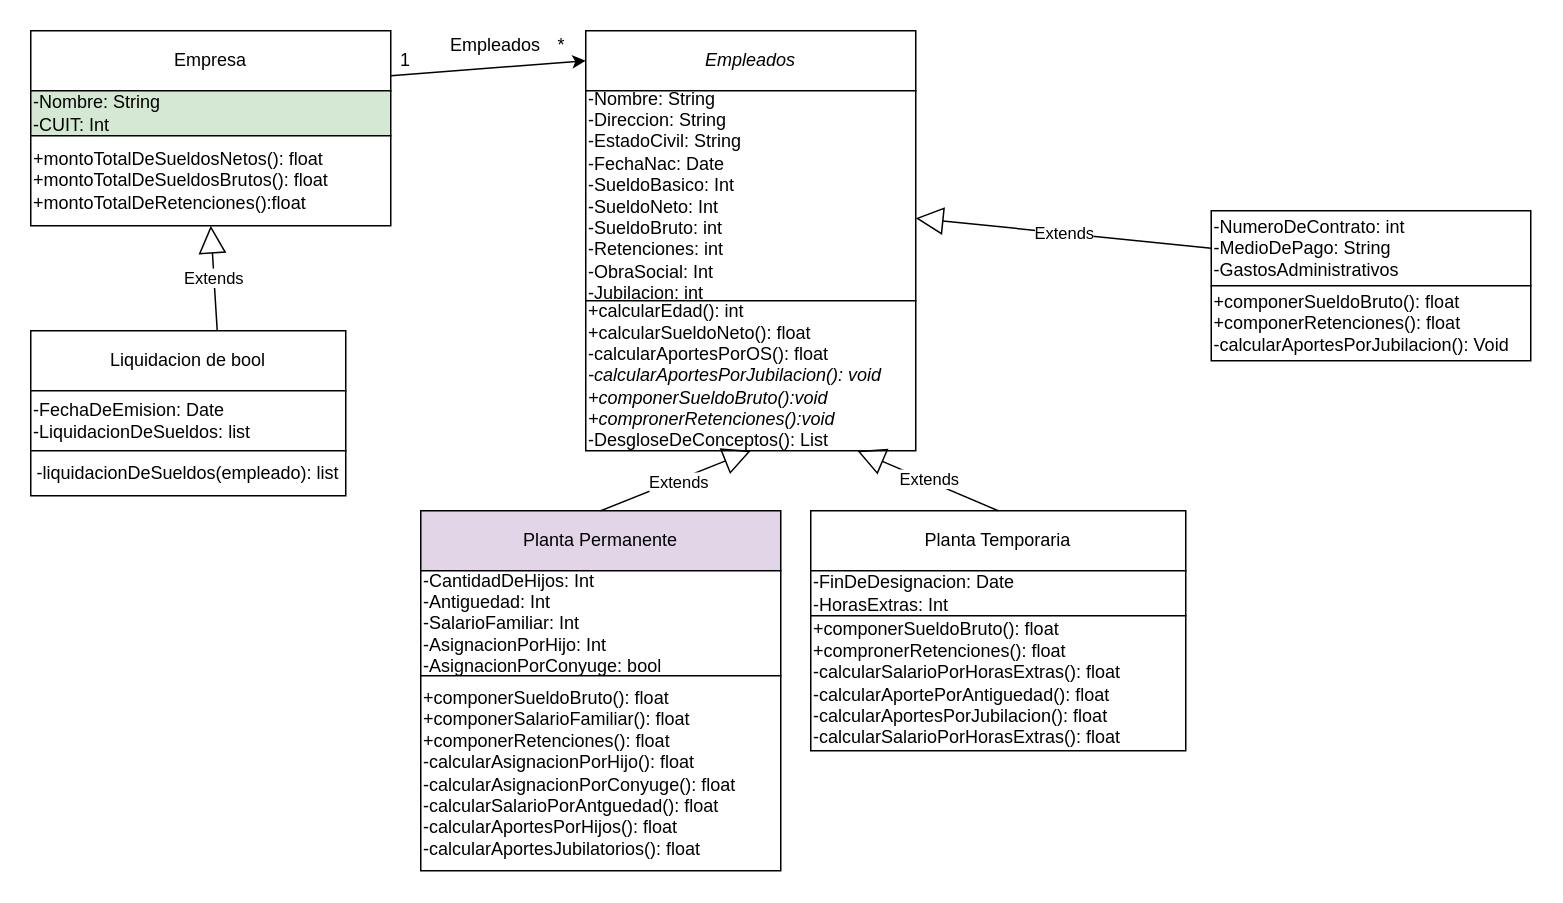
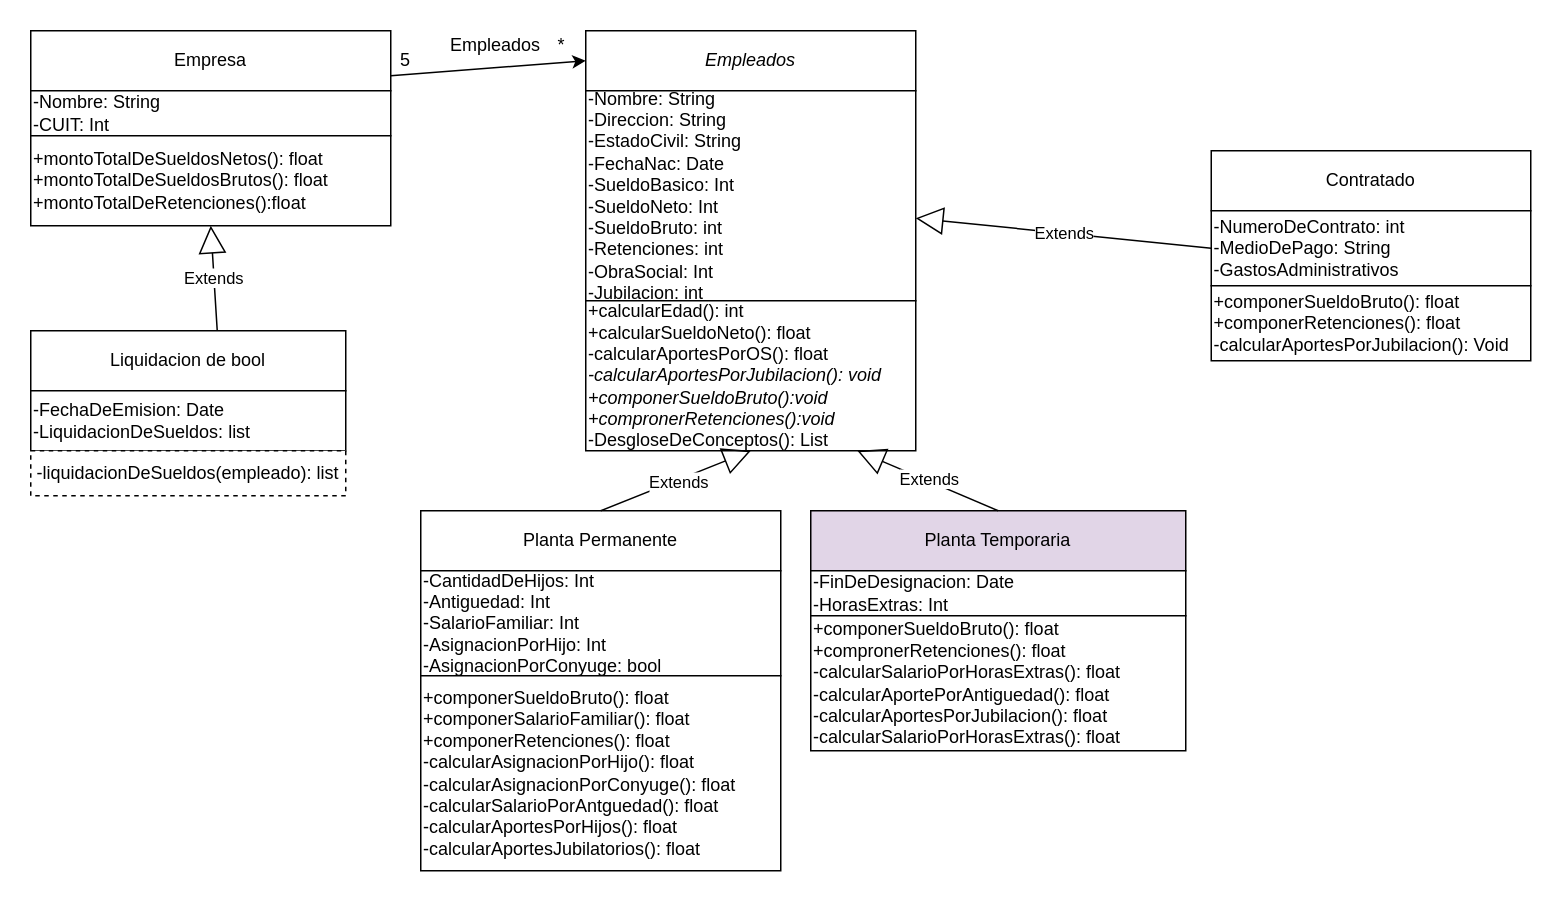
(406, 61) -> (406, 61)
(211, 113) -> (211, 113)
none -> (1371, 181)
(188, 473) -> (188, 473)
(601, 541) -> (601, 541)
(998, 541) -> (998, 541)
